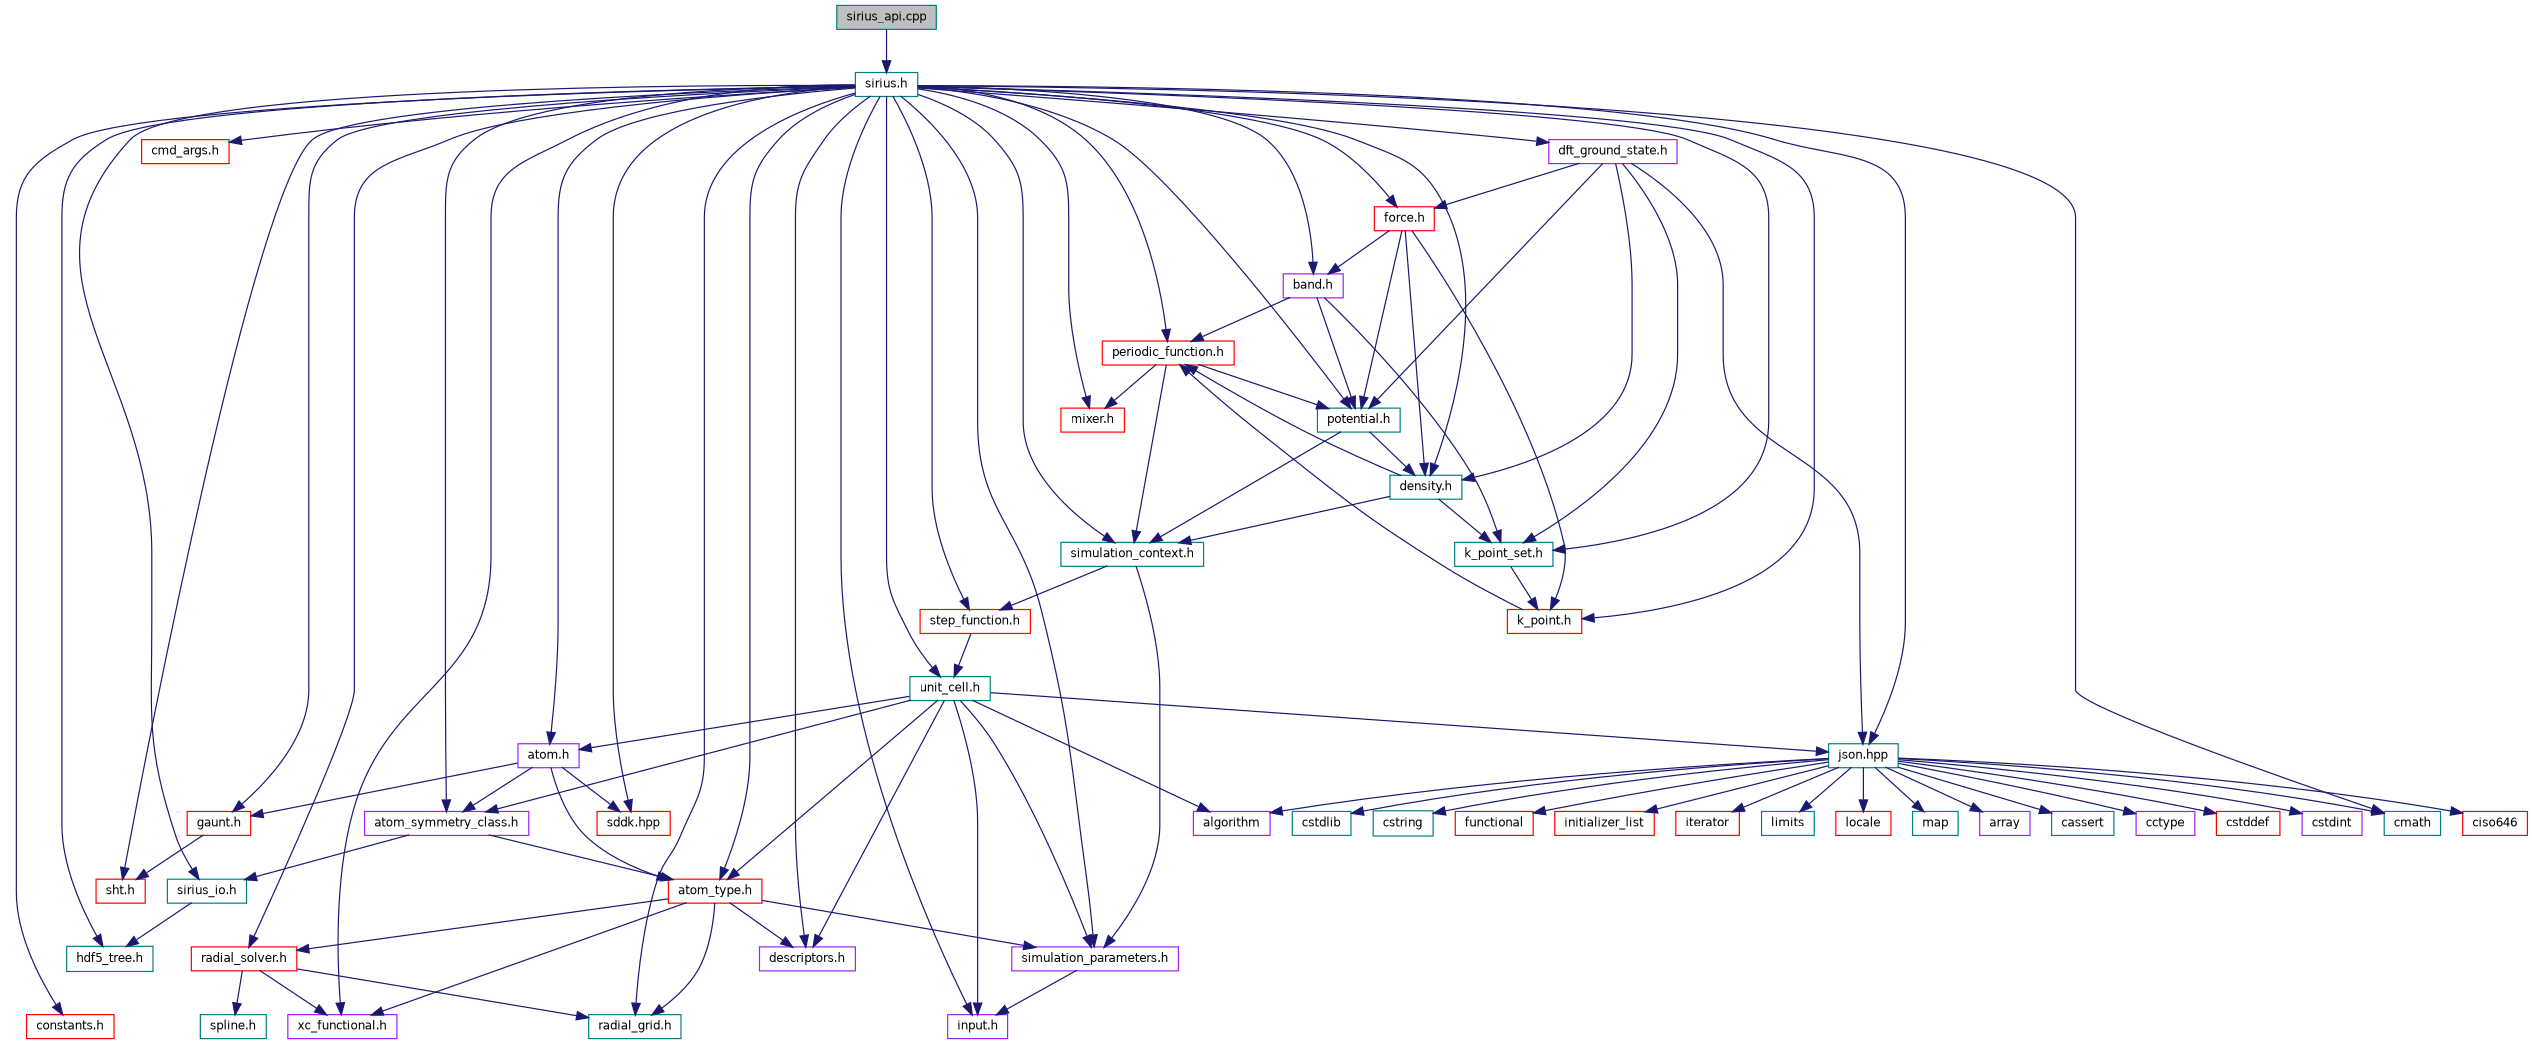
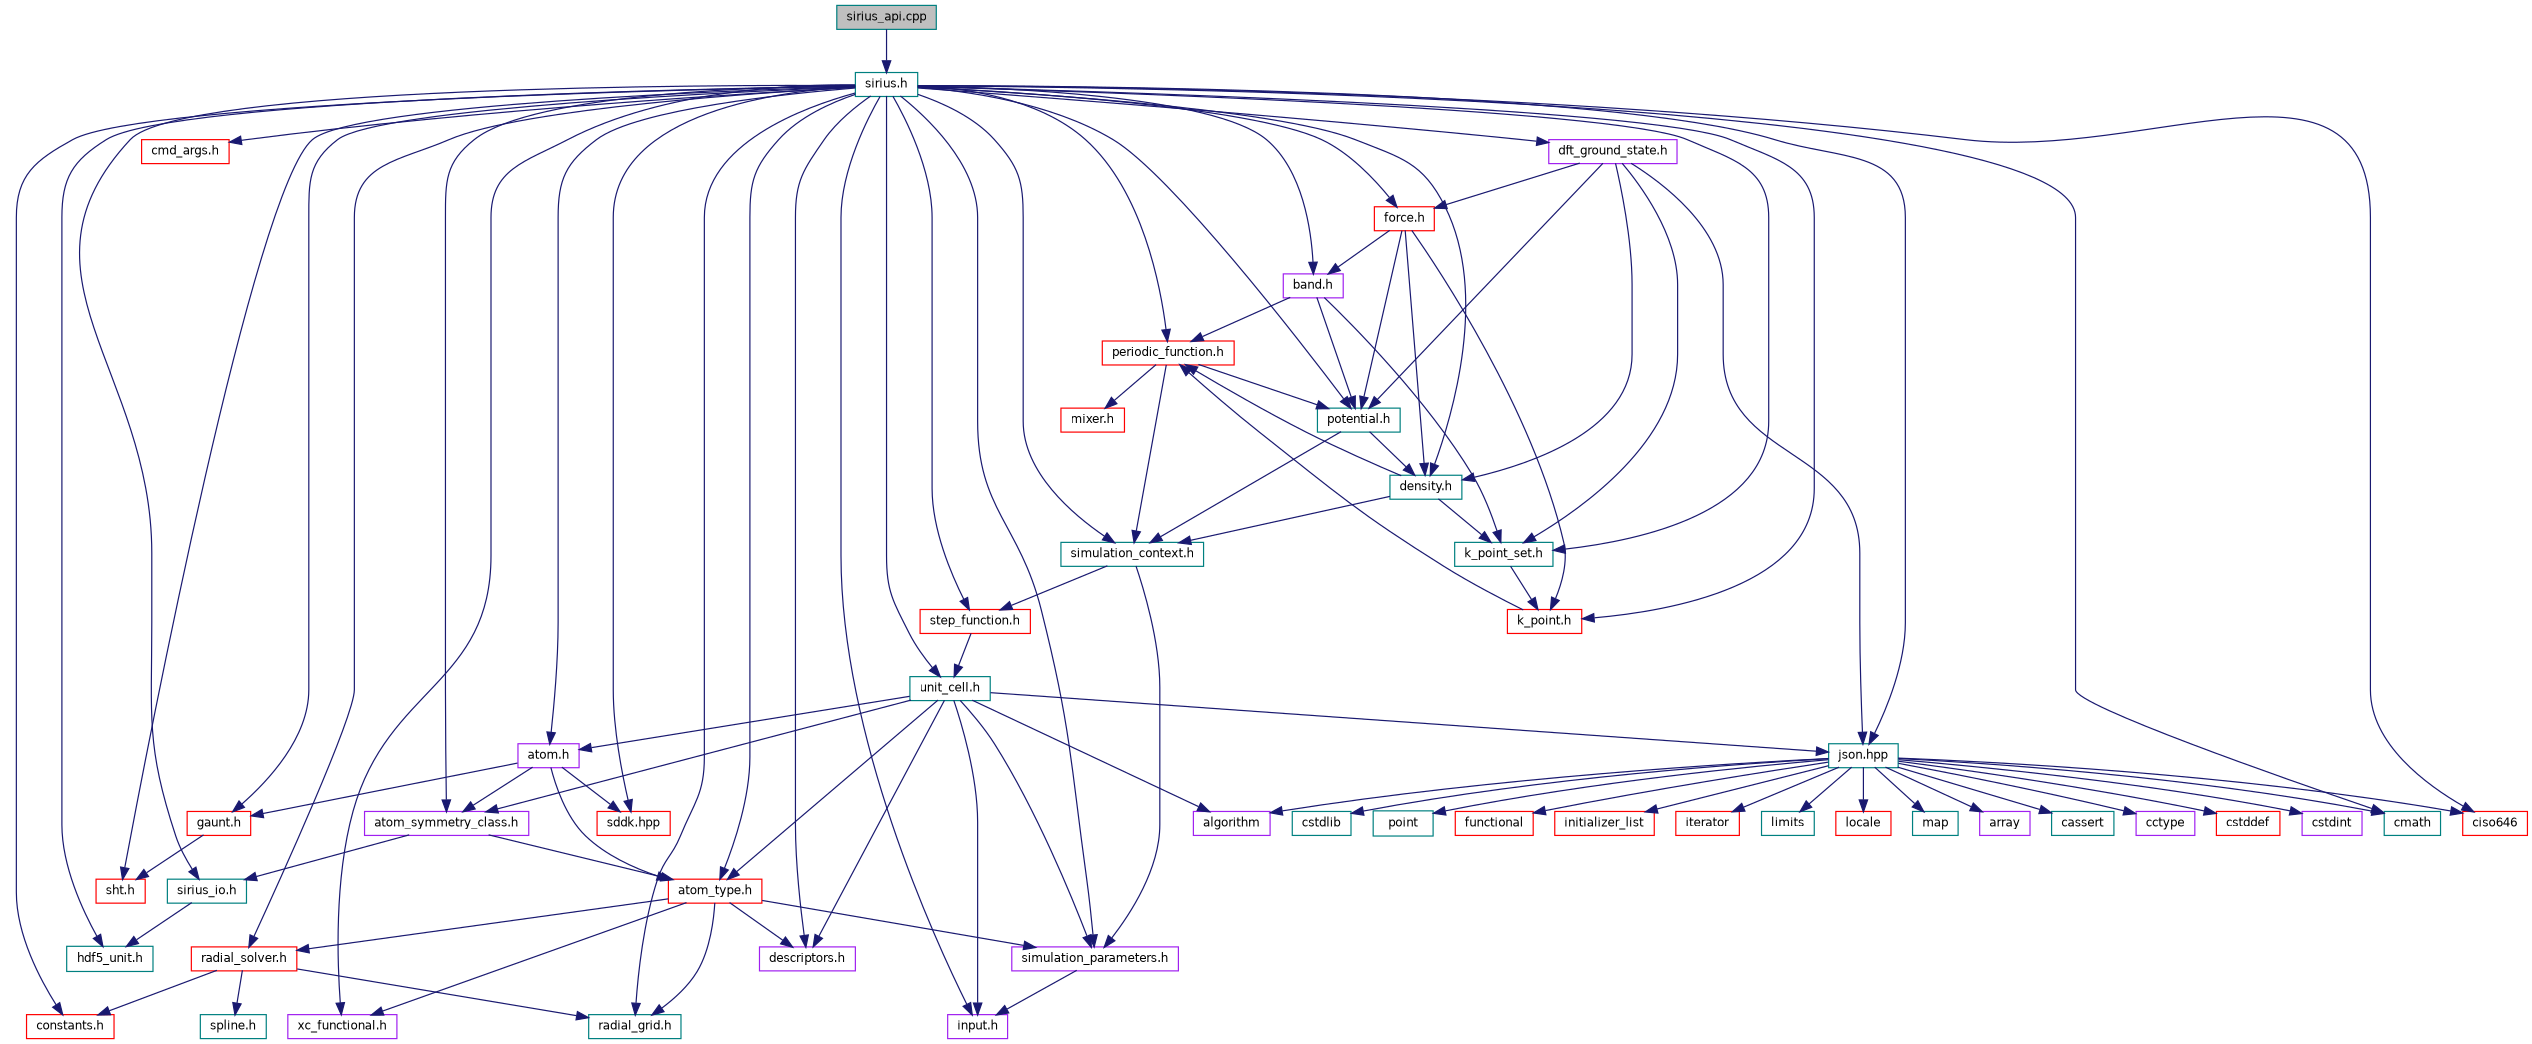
(1068, 198) -> (1989, 140)
(1403, 823) -> (1403, 823)
(110, 959) -> (110, 959)
(288, 989) -> (163, 991)
